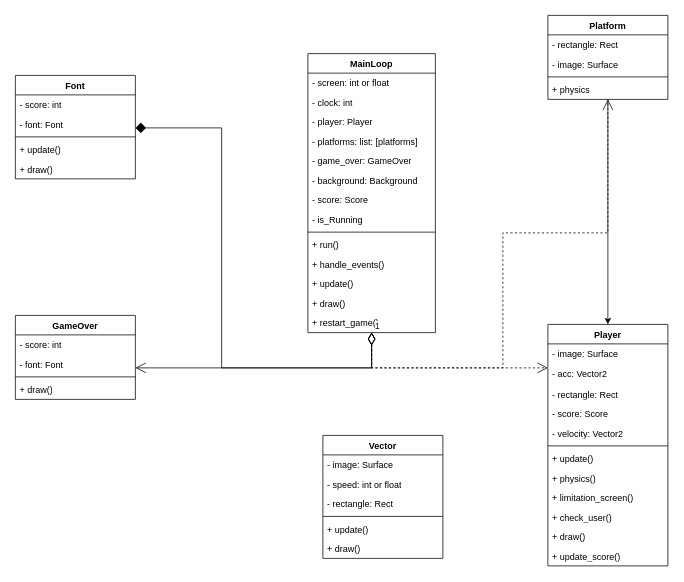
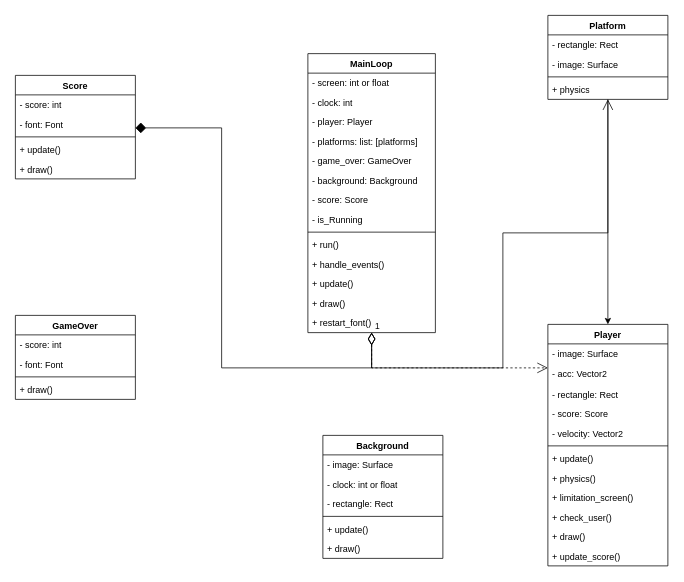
(75, 86) -> (75, 86)
(503, 248) -> (503, 248)
(352, 324) -> (352, 324)
(179, 368) -> none
(383, 446) -> (383, 446)
(372, 485) -> (371, 485)
